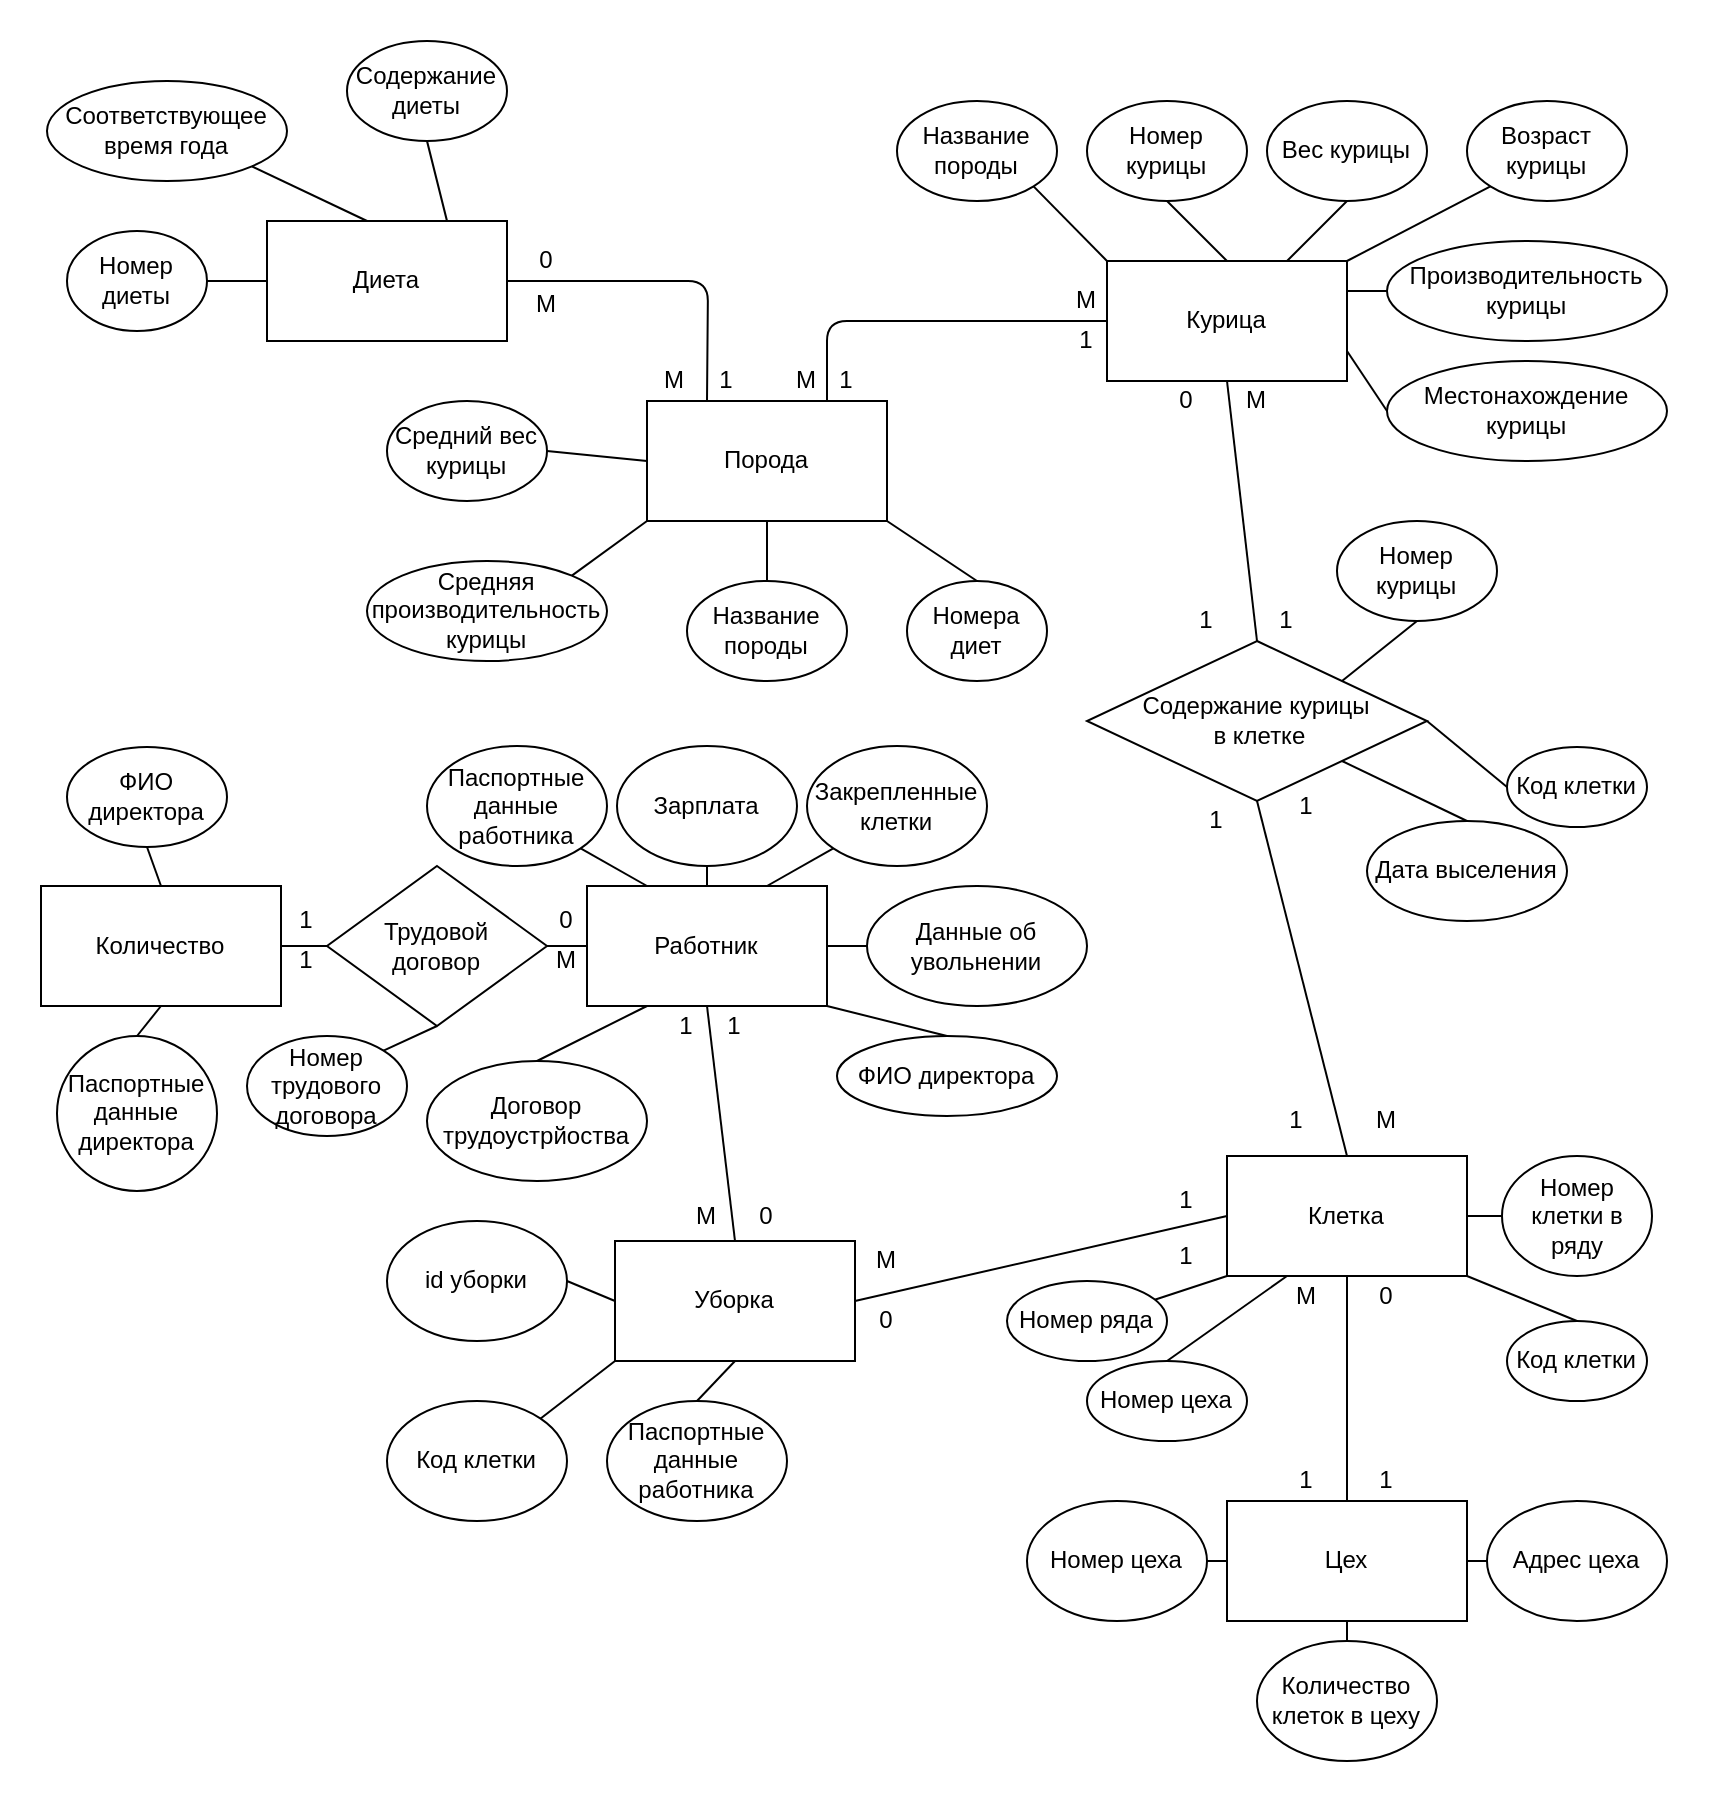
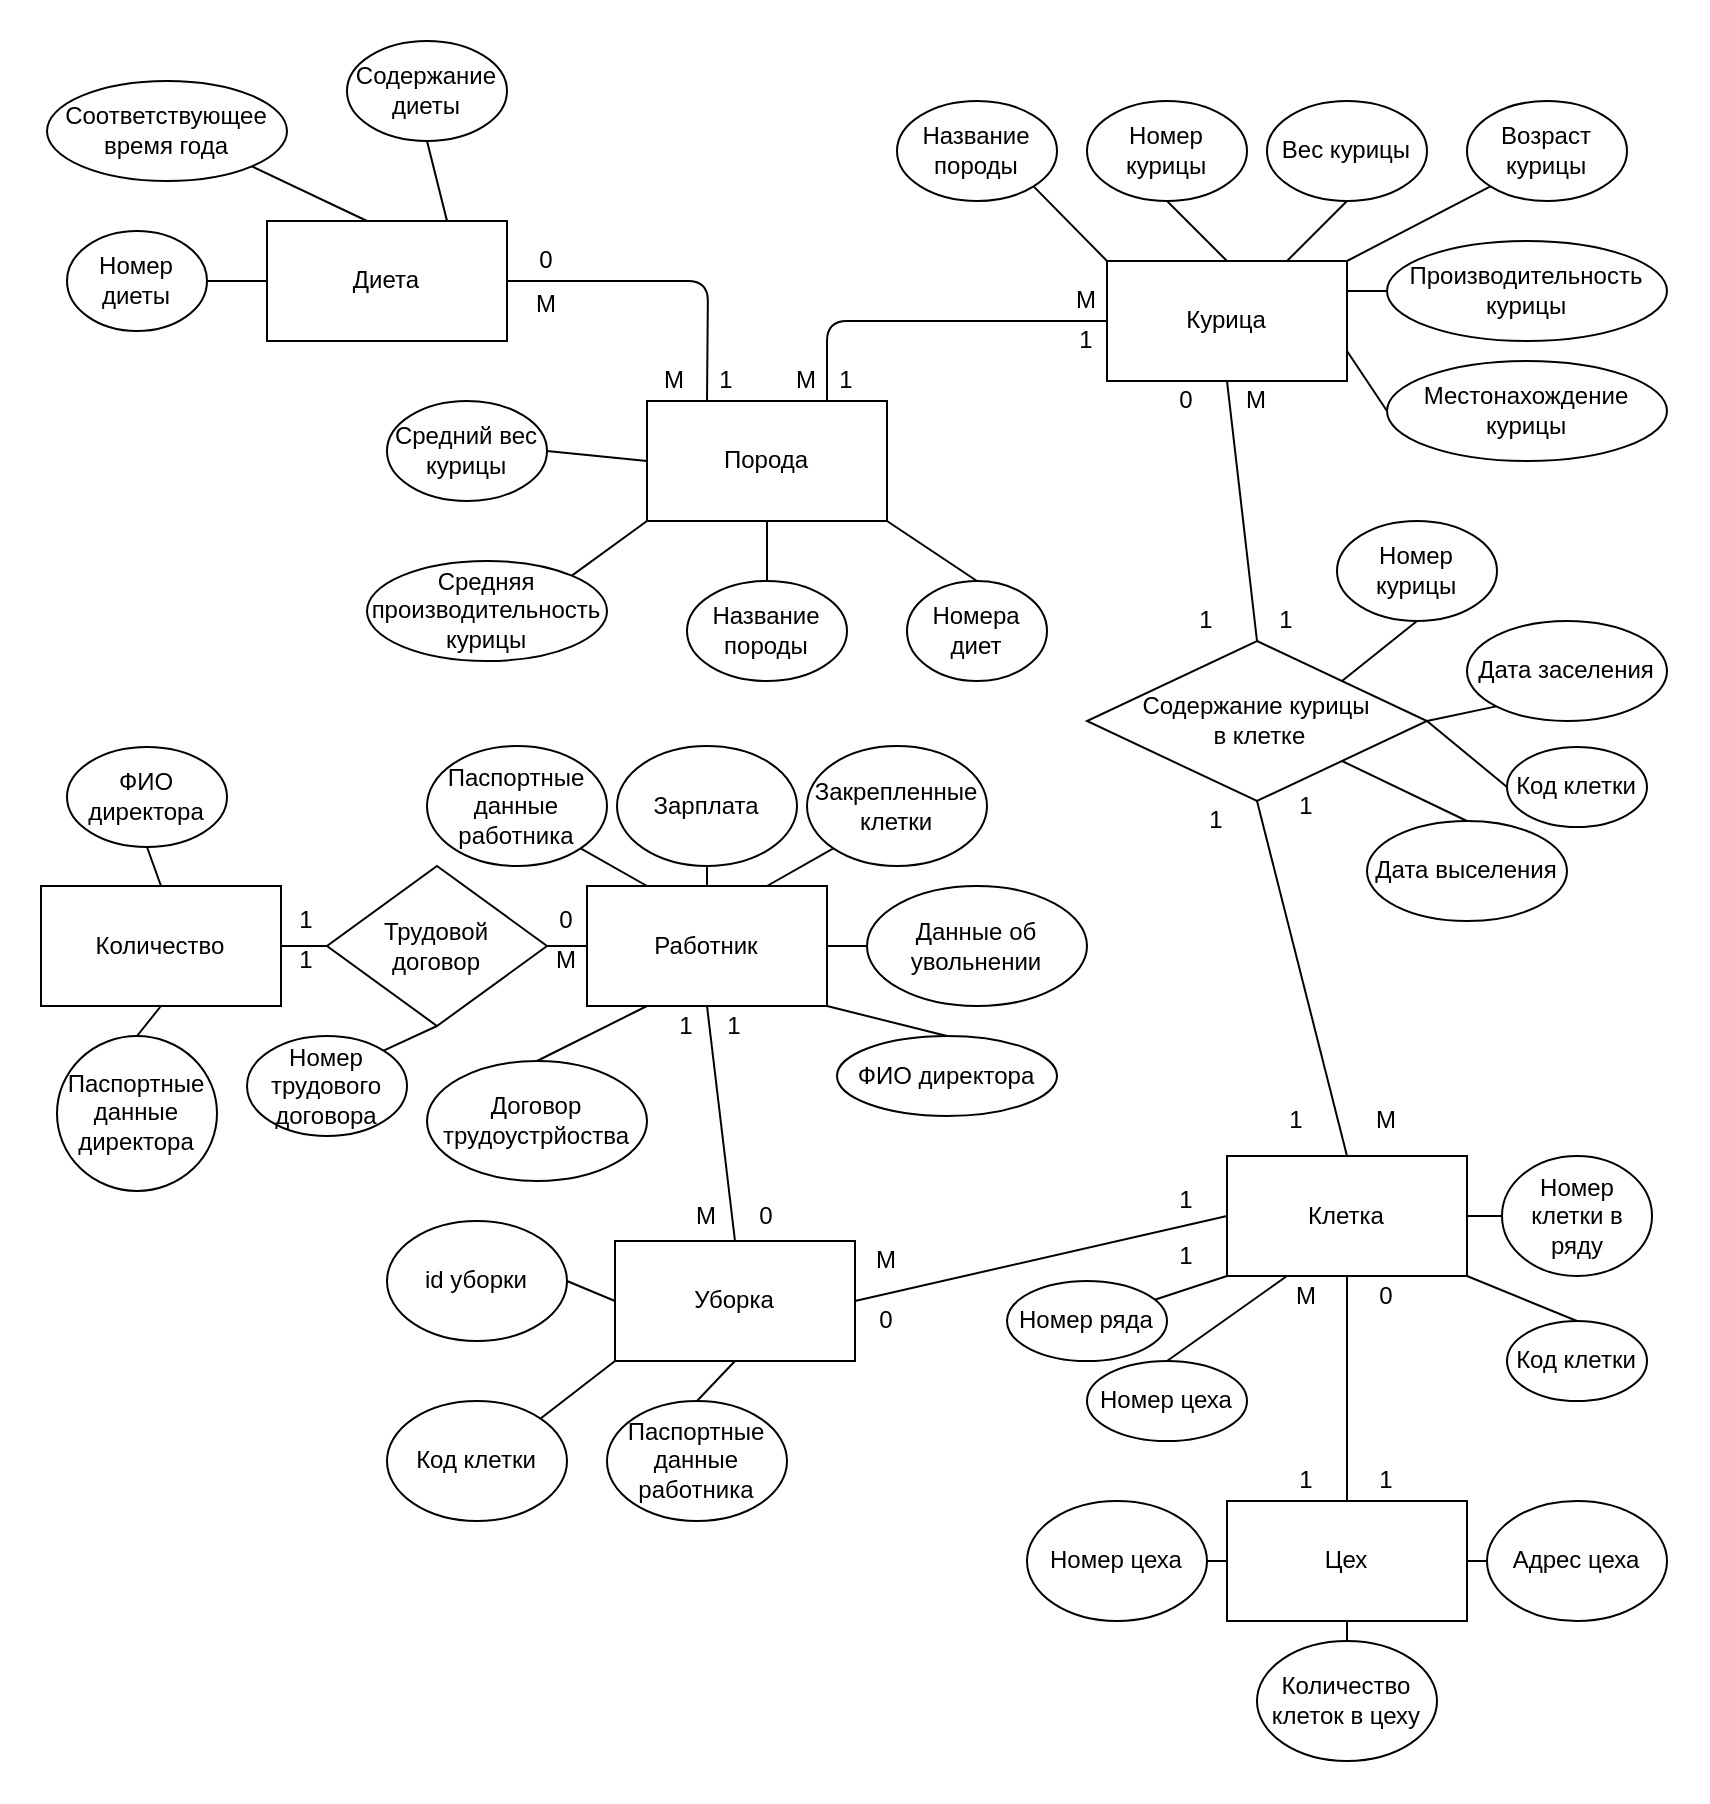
none -> (1567, 671)
none -> (1462, 714)
